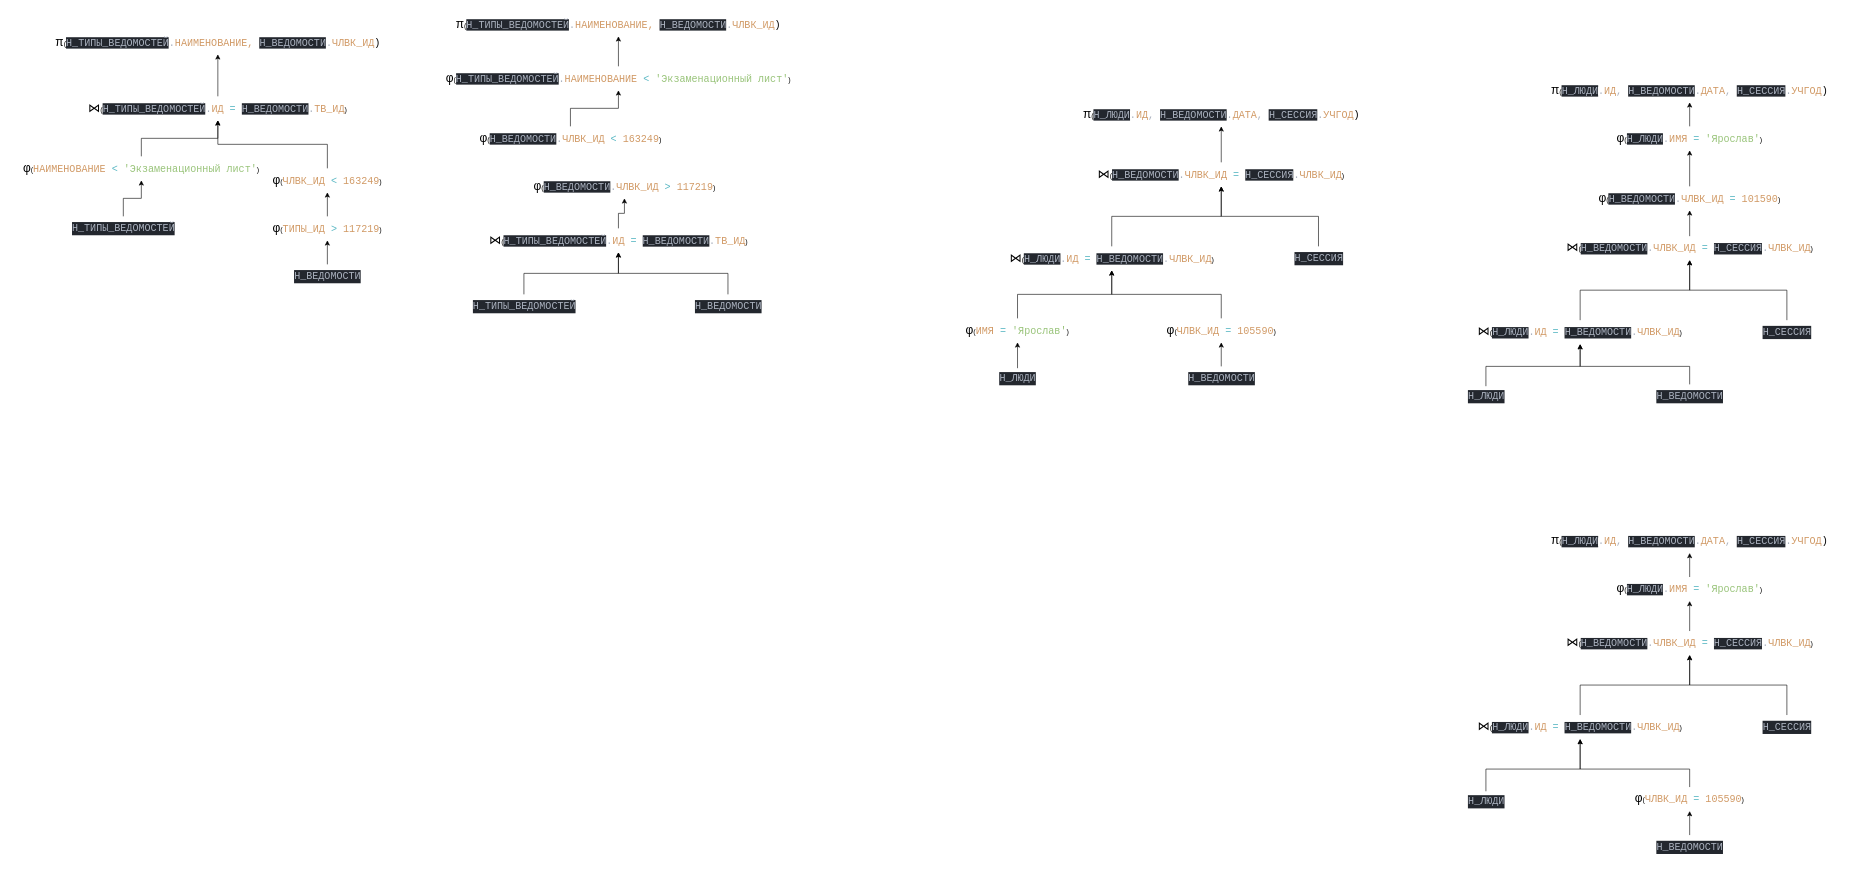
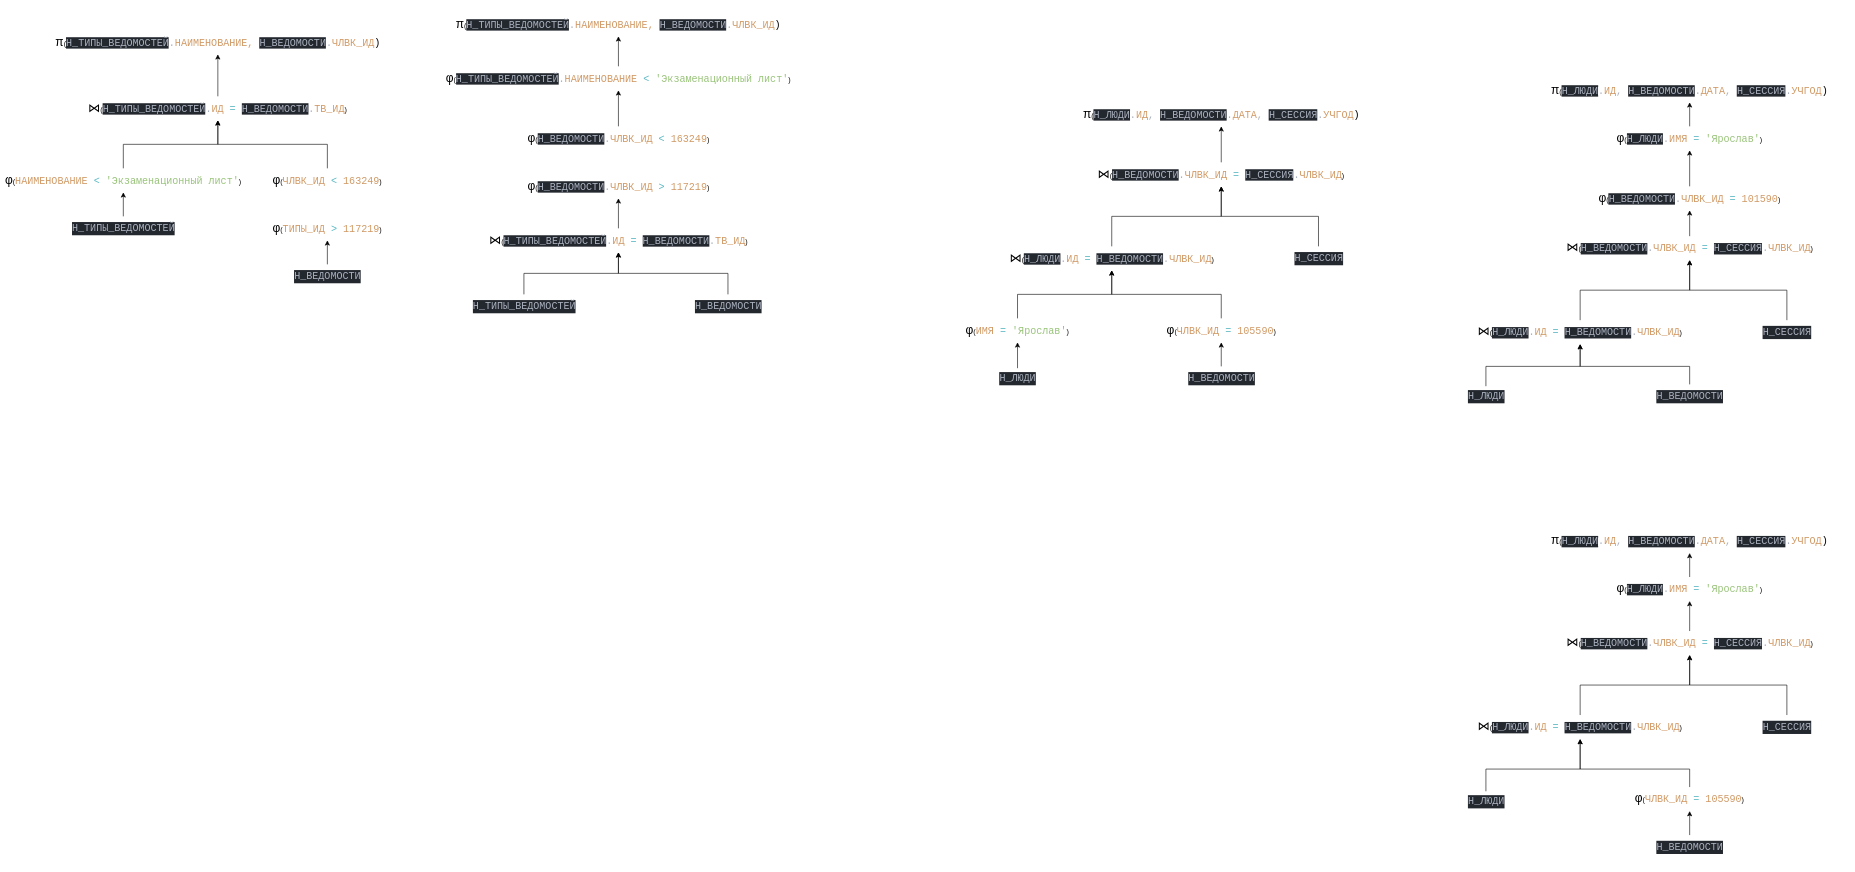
(570, 138) -> (618, 138)
(141, 168) -> (123, 180)
(624, 186) -> (618, 186)
(327, 206) -> none
